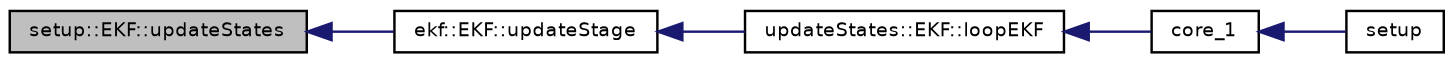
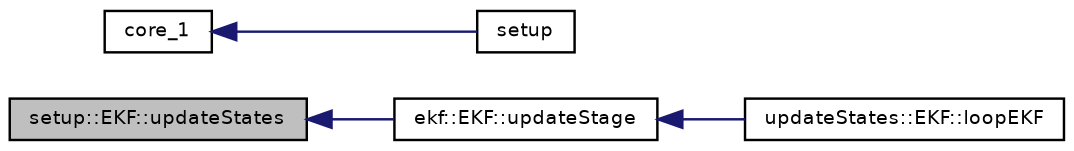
(1120, 32) -> none
